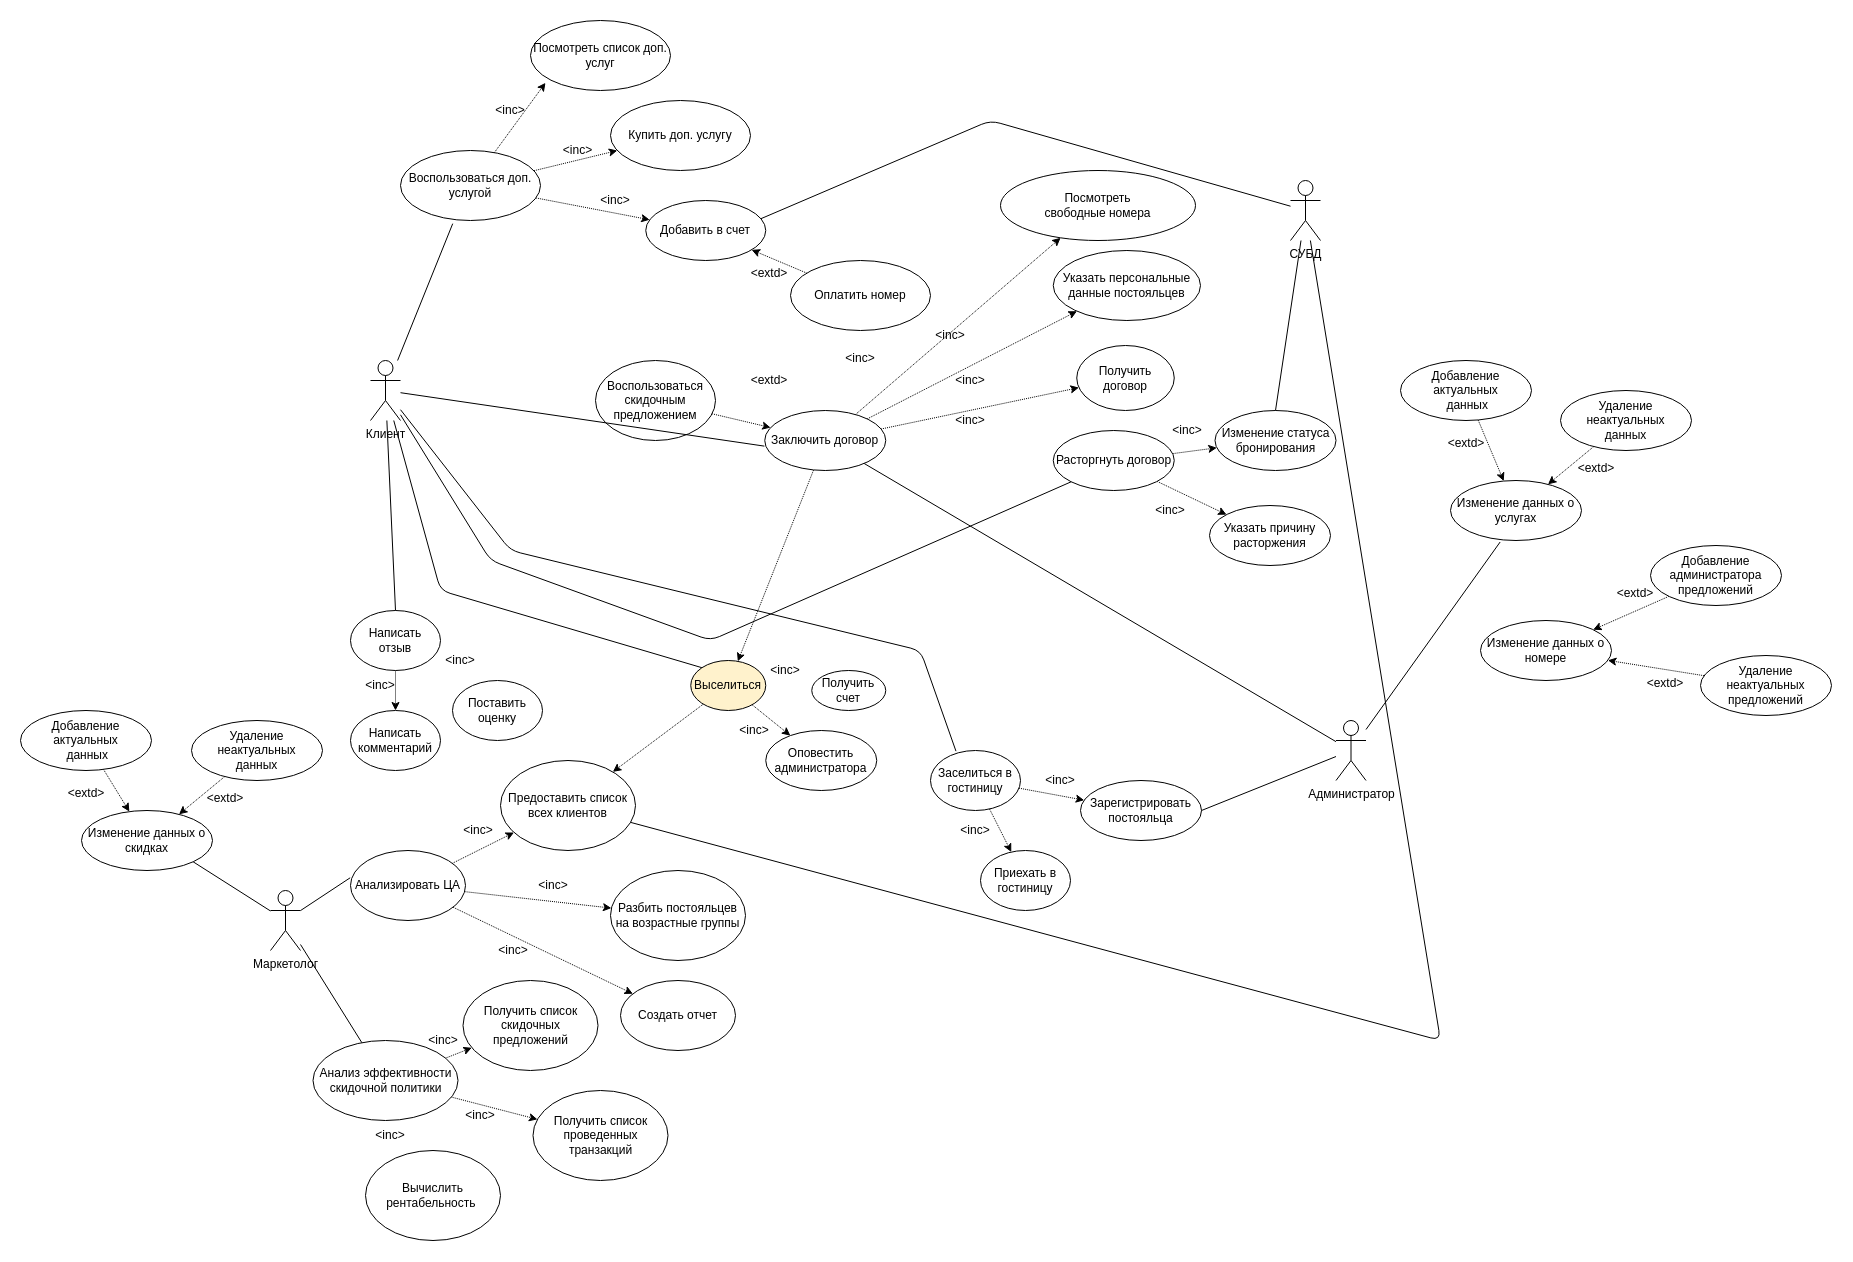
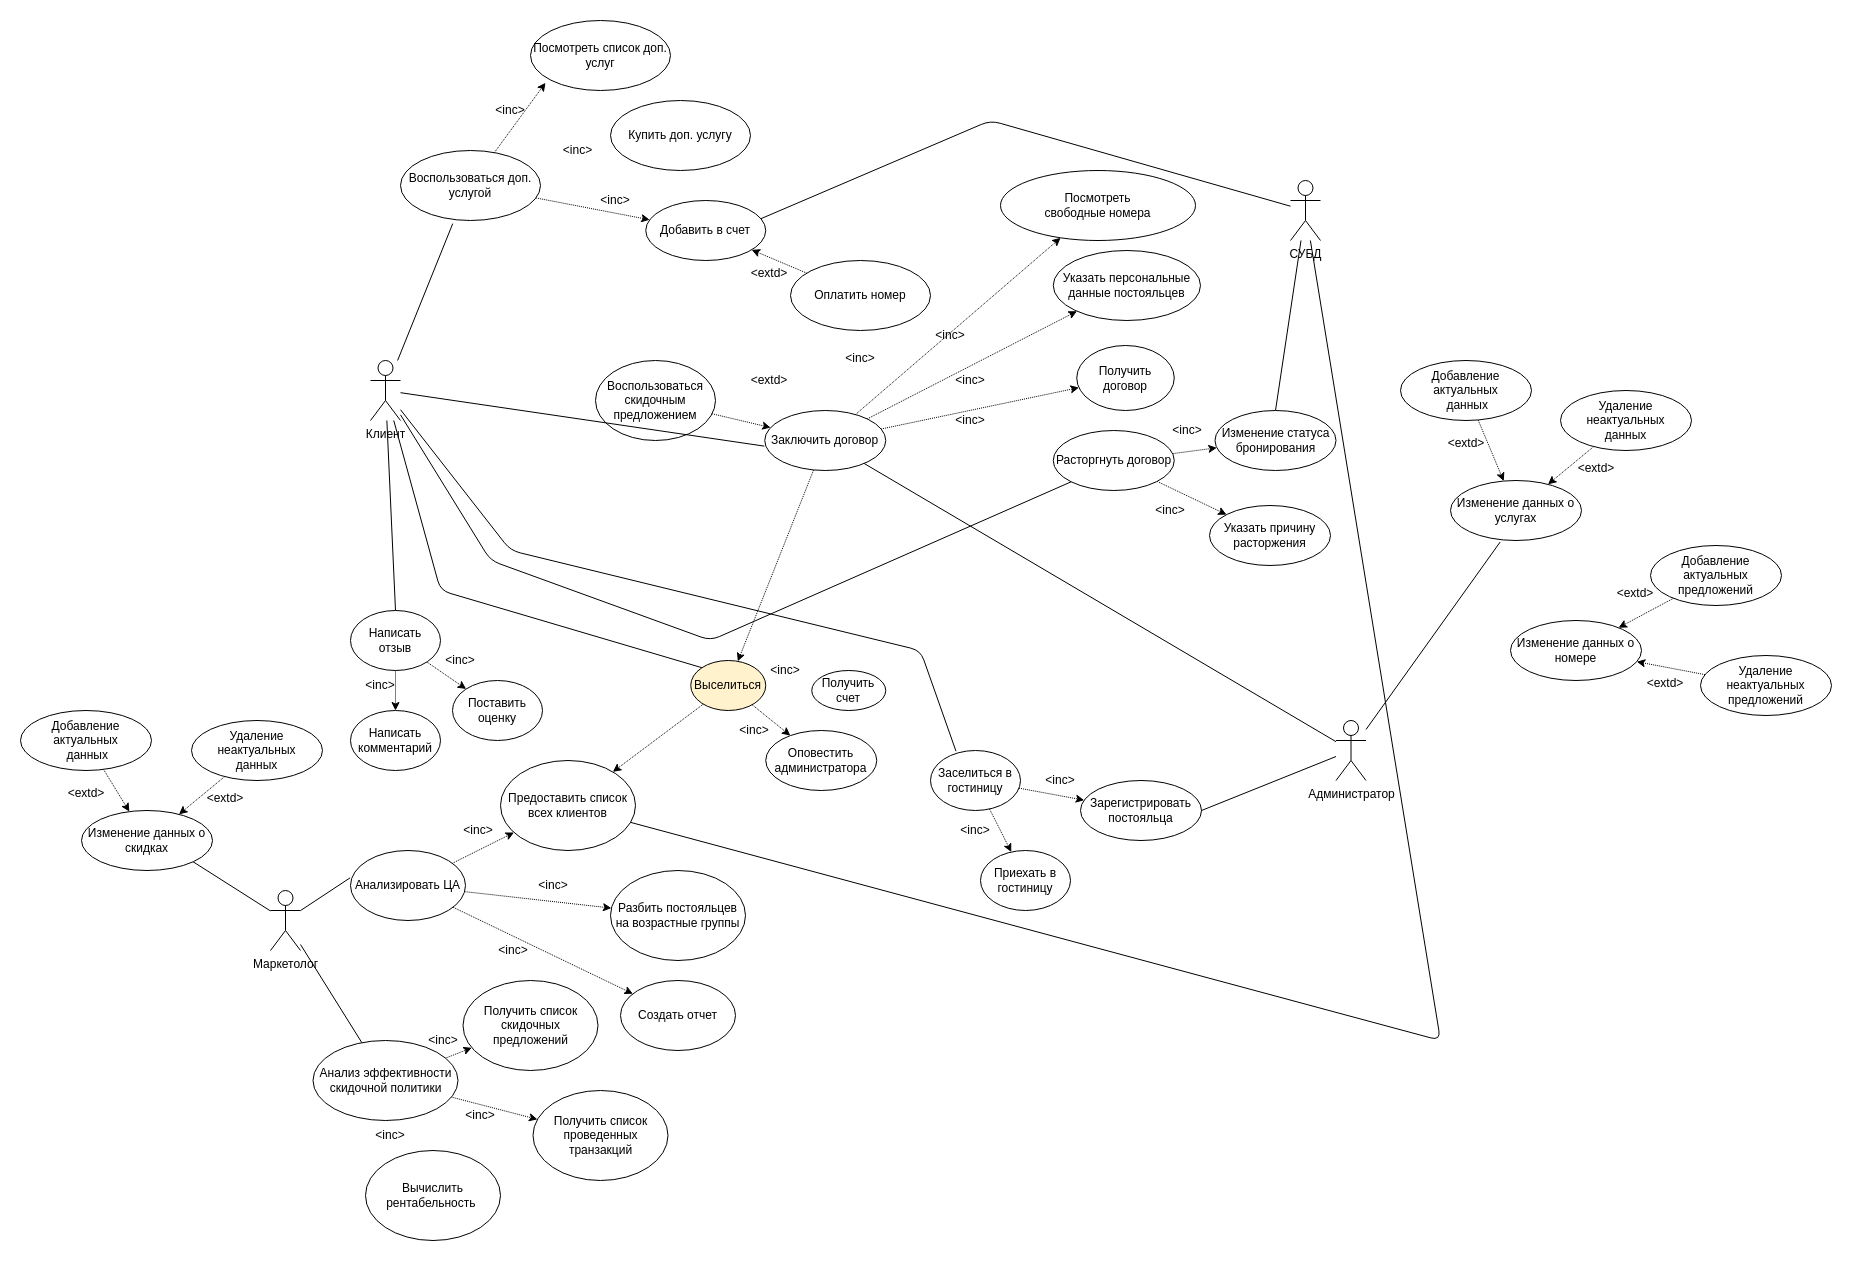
(572, 162) -> none
(1716, 576) -> (1716, 576)
(1546, 651) -> (1576, 651)
none -> (443, 673)
